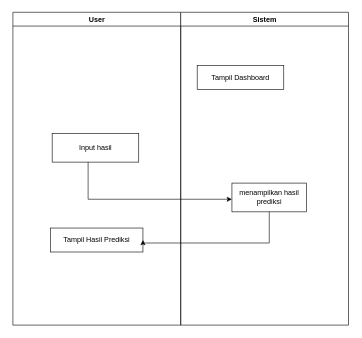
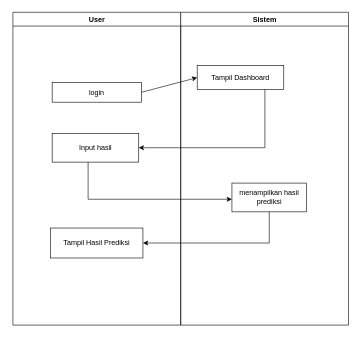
none -> (167, 86)
none -> (97, 92)
none -> (265, 148)
(96, 240) -> (96, 243)
